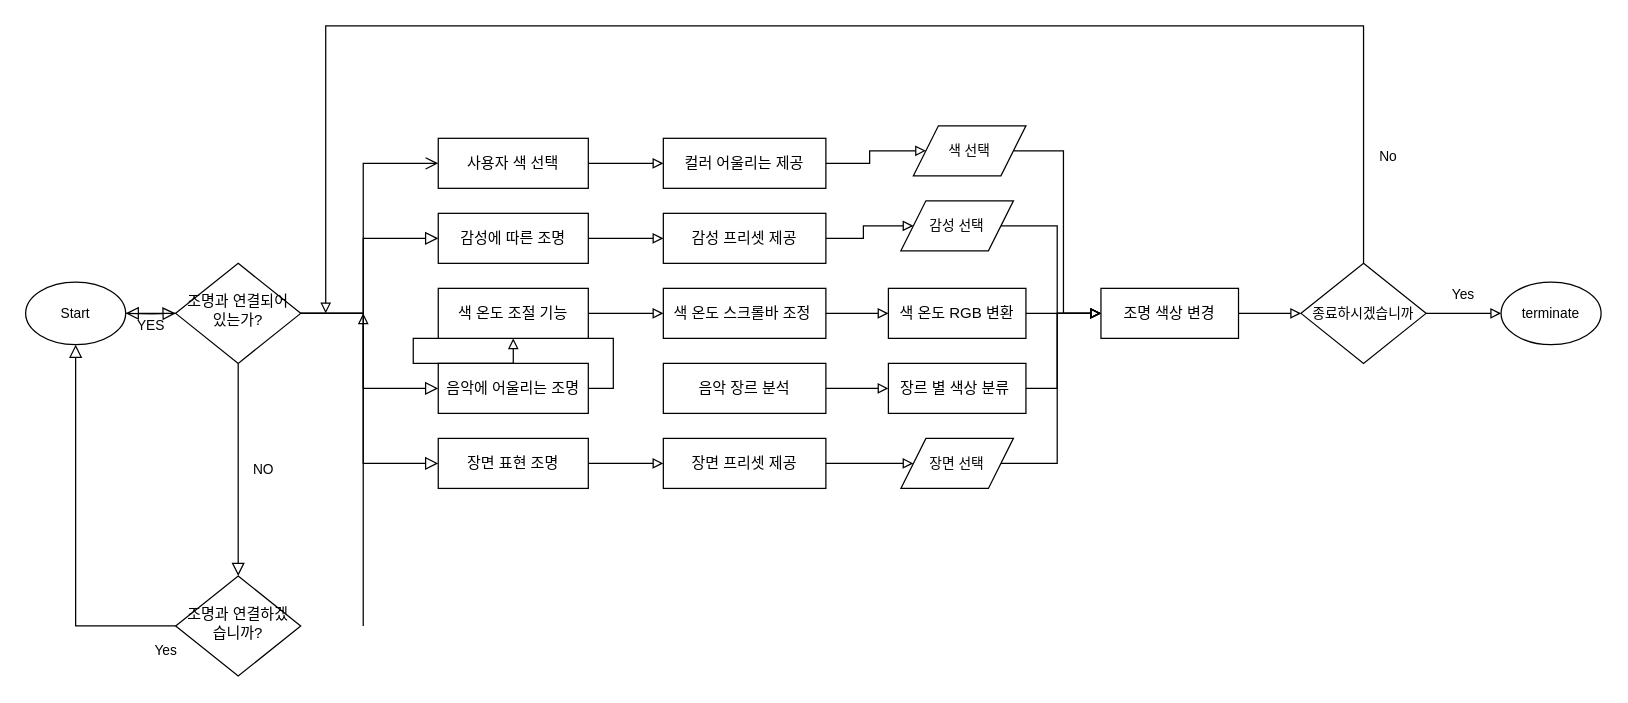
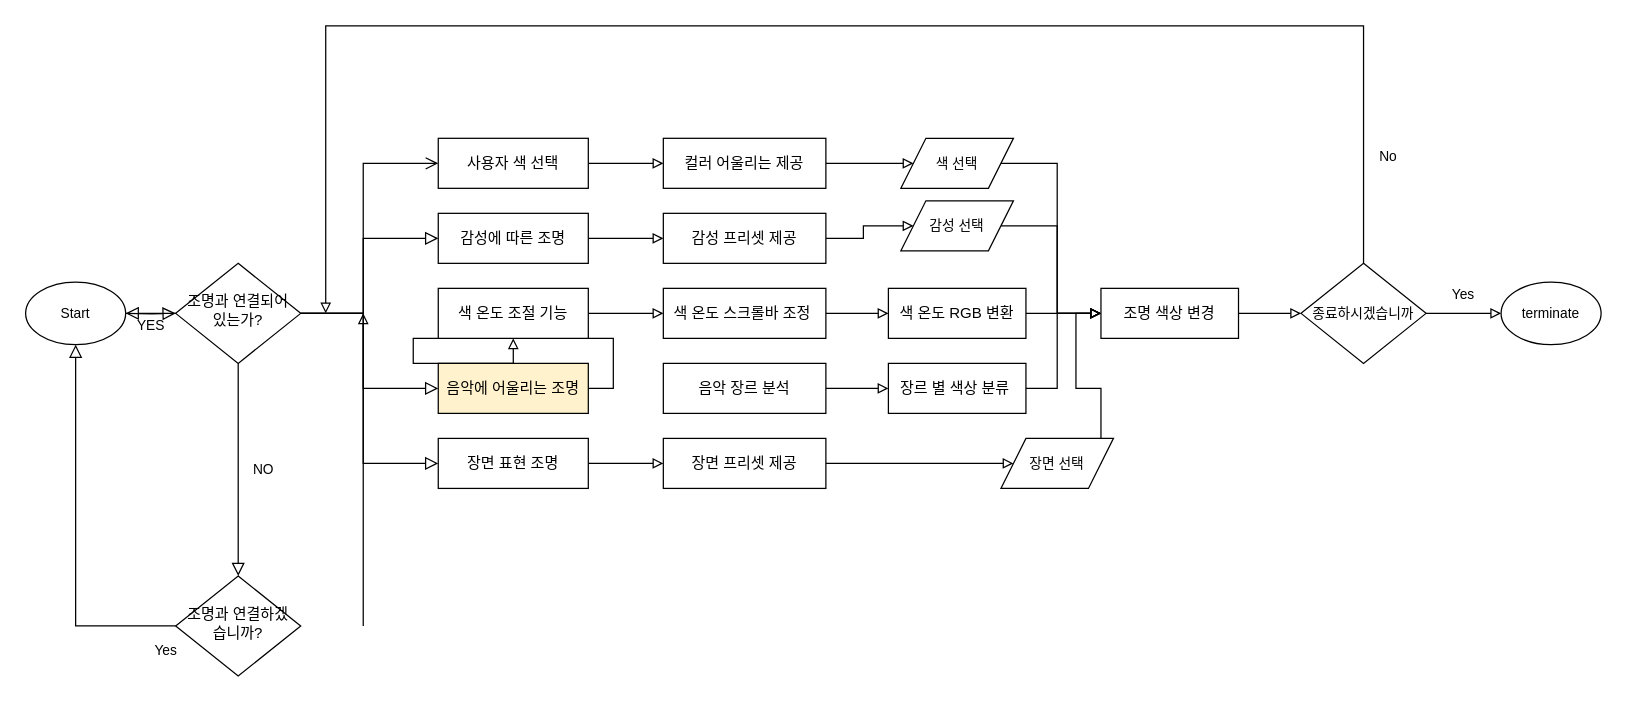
(969, 151) -> (957, 163)
(513, 388) -> (513, 388)
(957, 463) -> (1057, 463)
